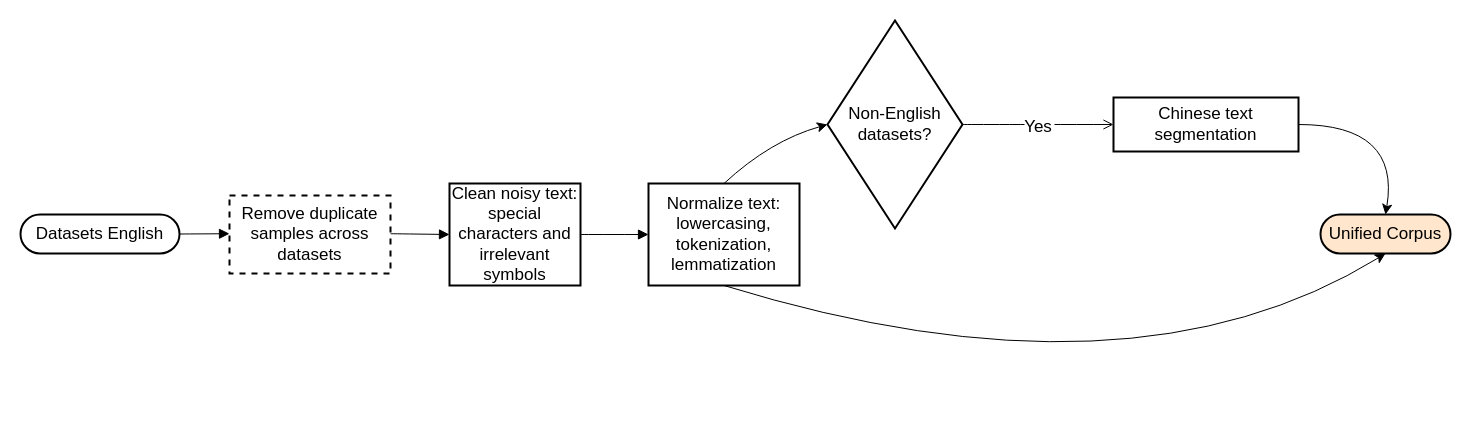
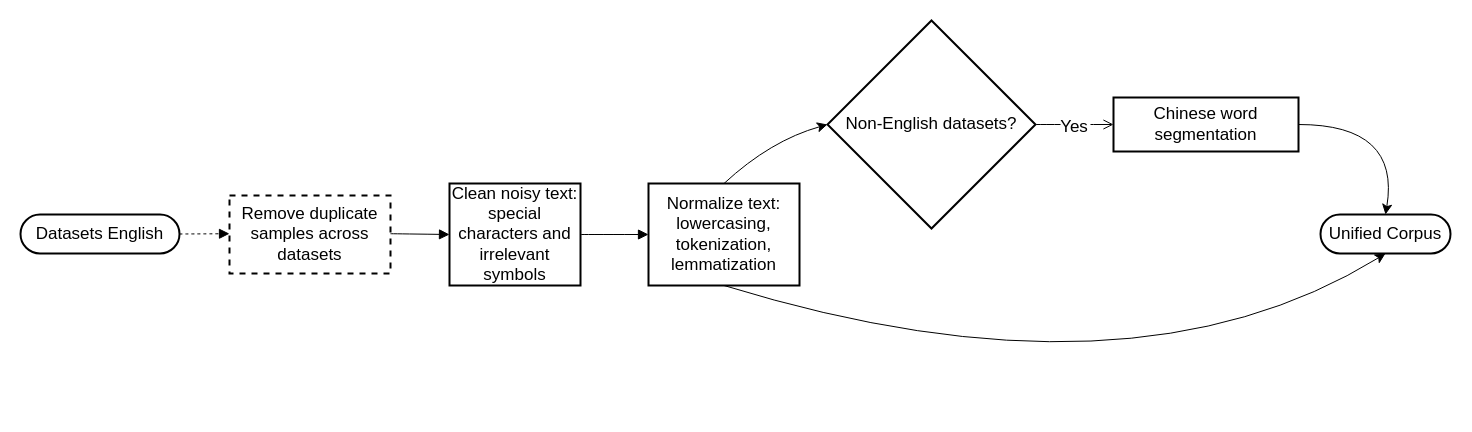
(895, 125) -> (932, 125)
(1206, 125) -> (1206, 125)
(200, 234) -> (200, 234)
(1386, 234) -> (1386, 234)
